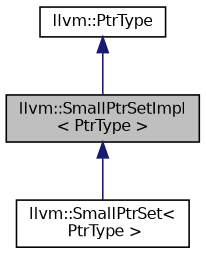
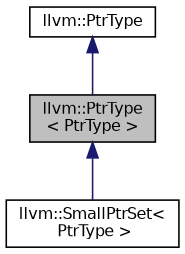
(103, 118) -> (93, 118)
